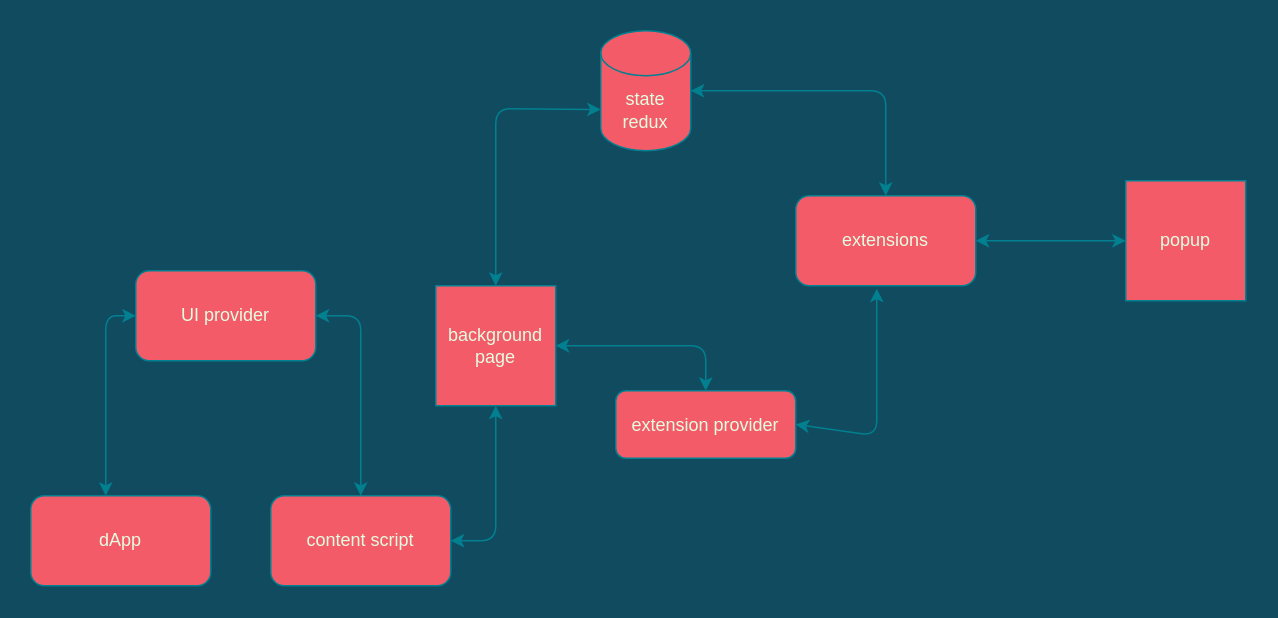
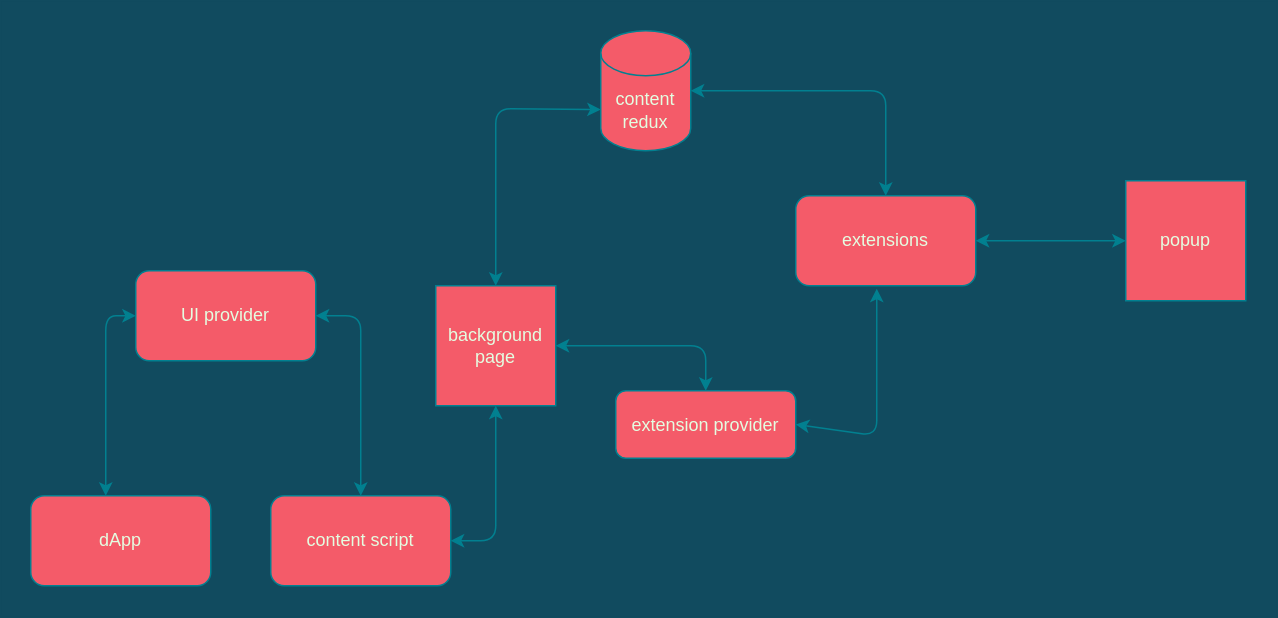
(646, 110) -> (646, 110)
